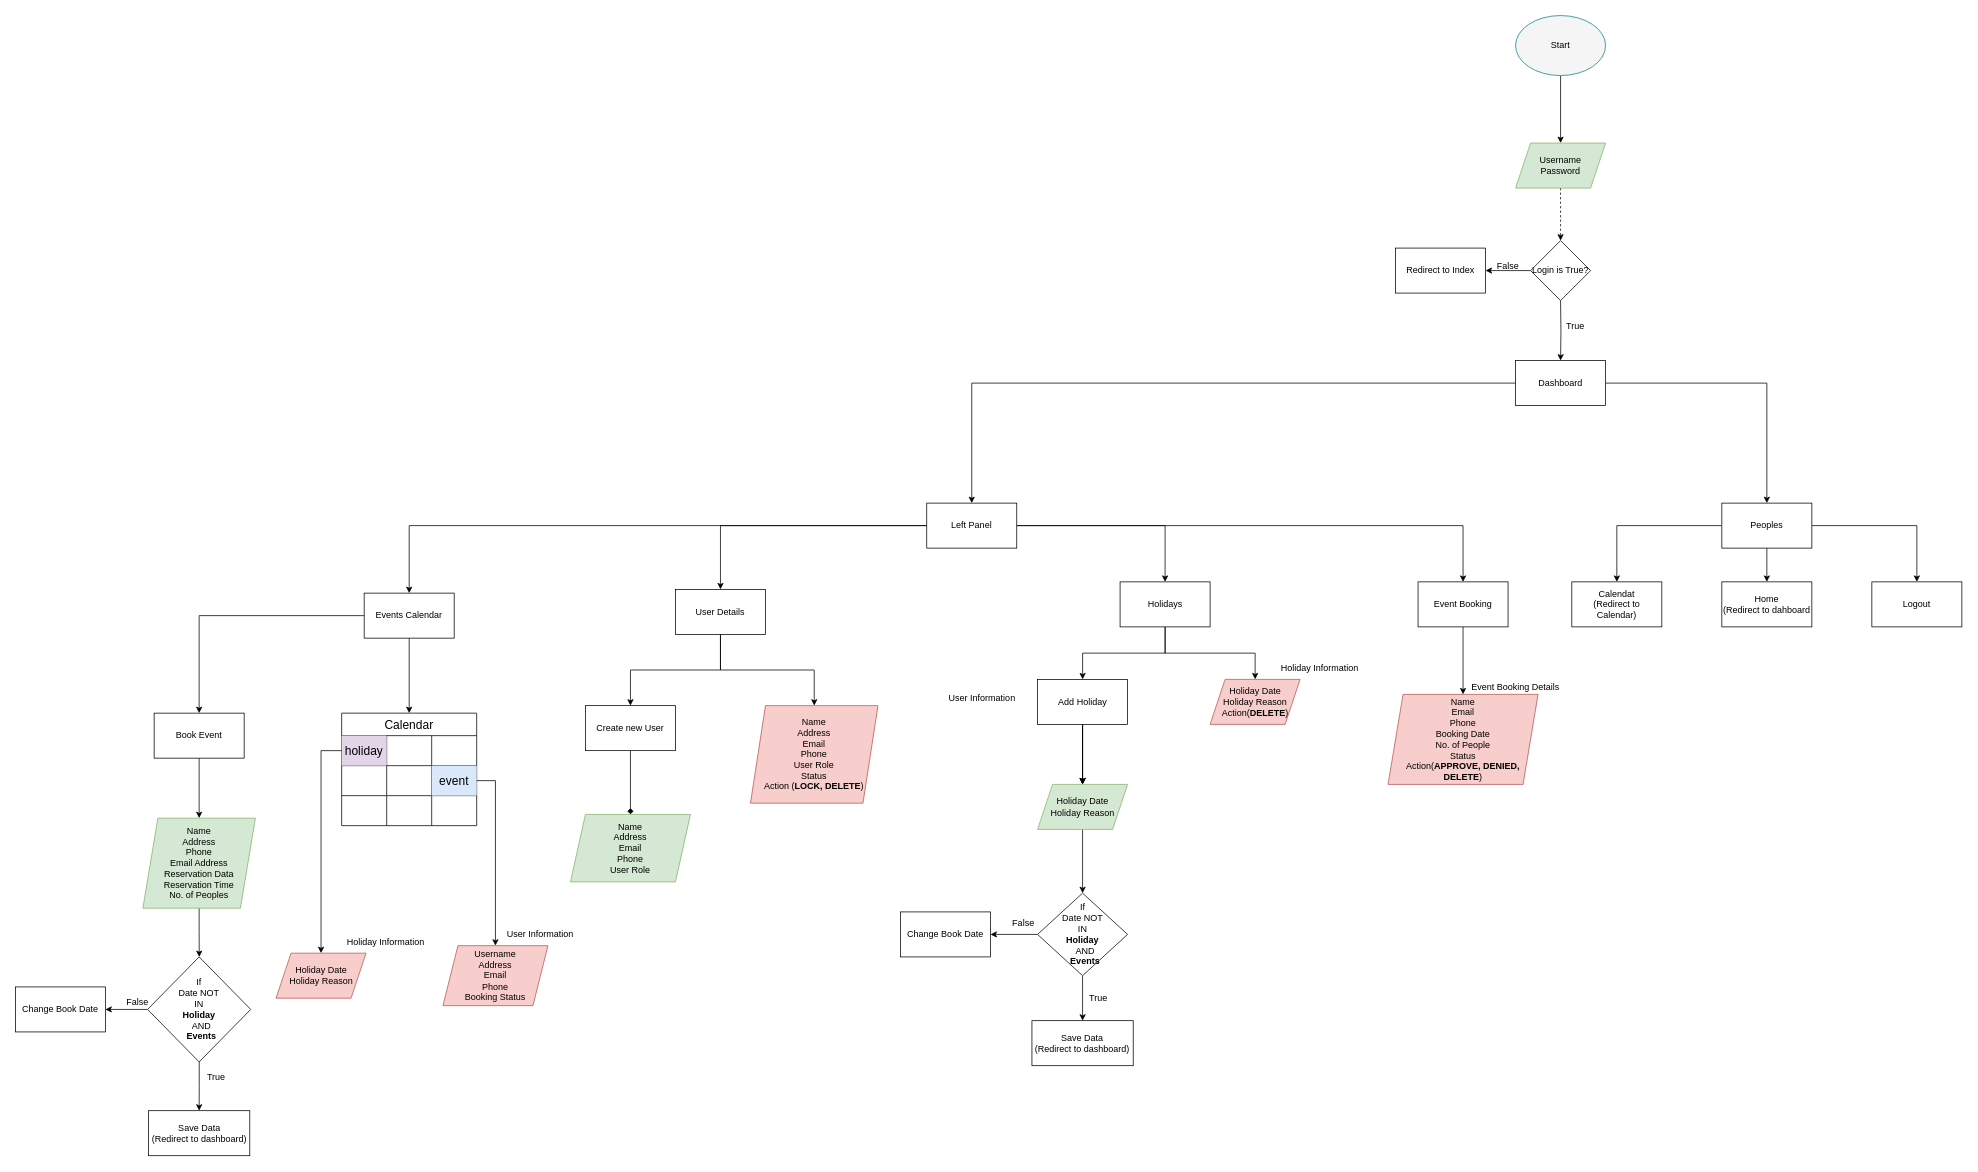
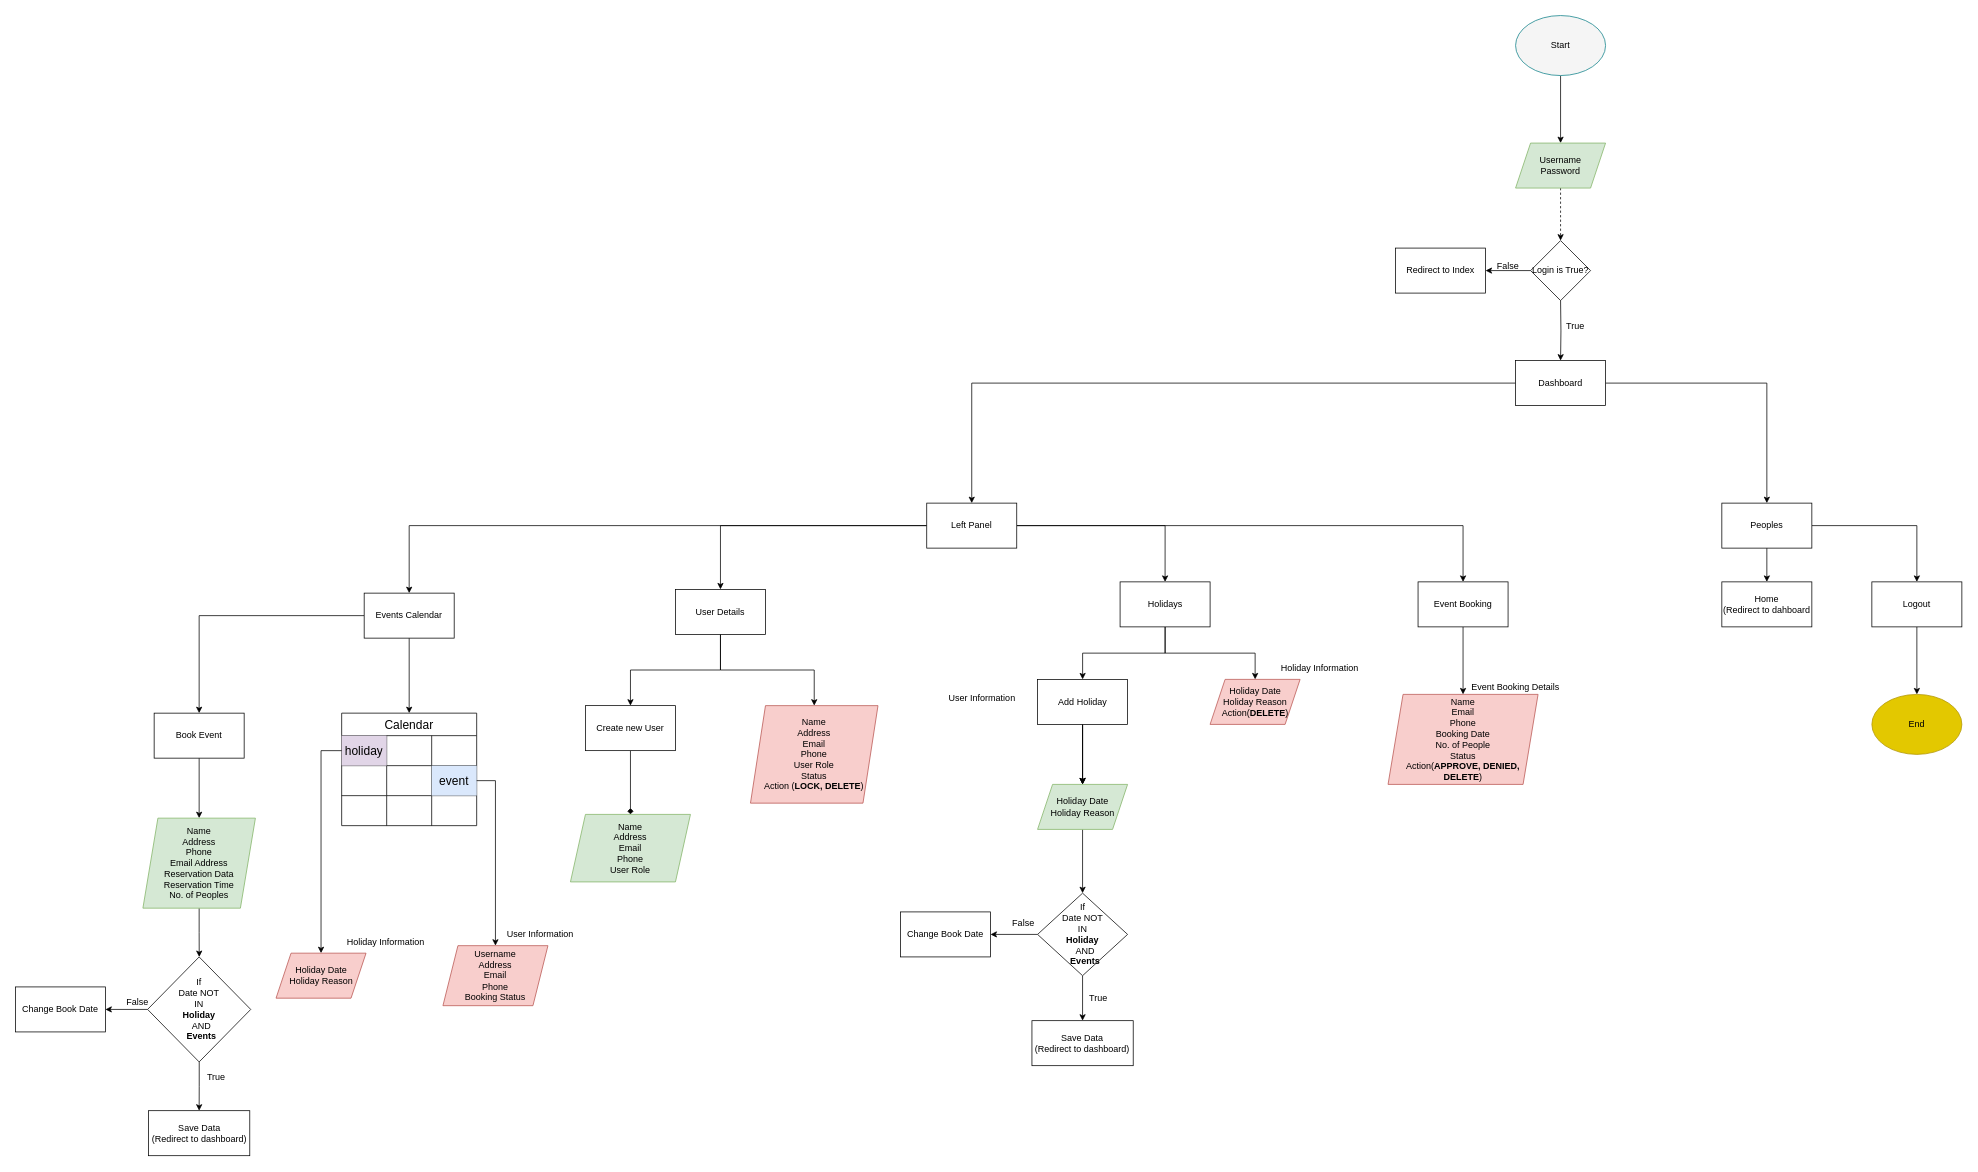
(1644, 525) -> none
(1617, 604) -> none
none -> (1917, 687)
none -> (1917, 724)
